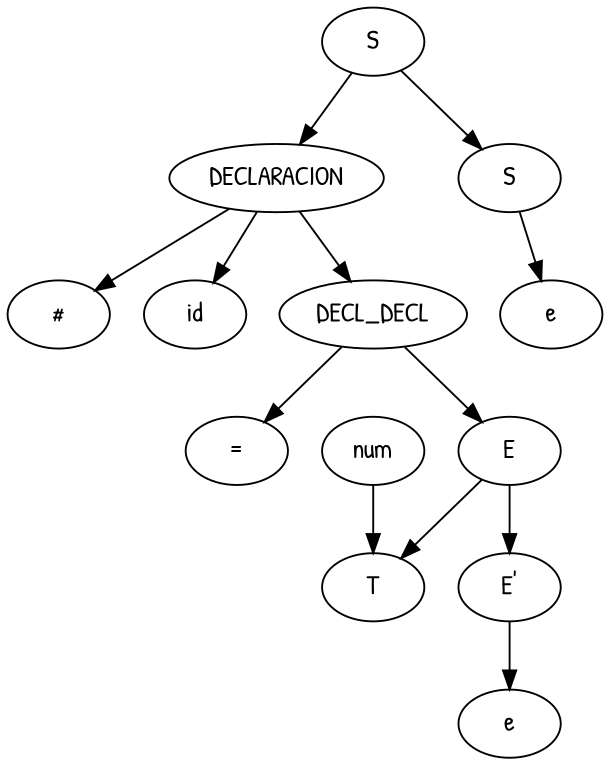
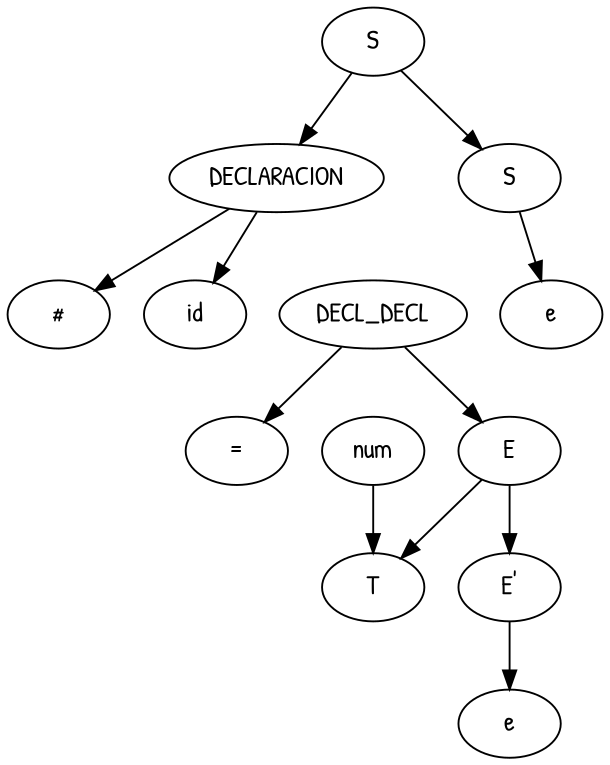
(319, 239) -> none
